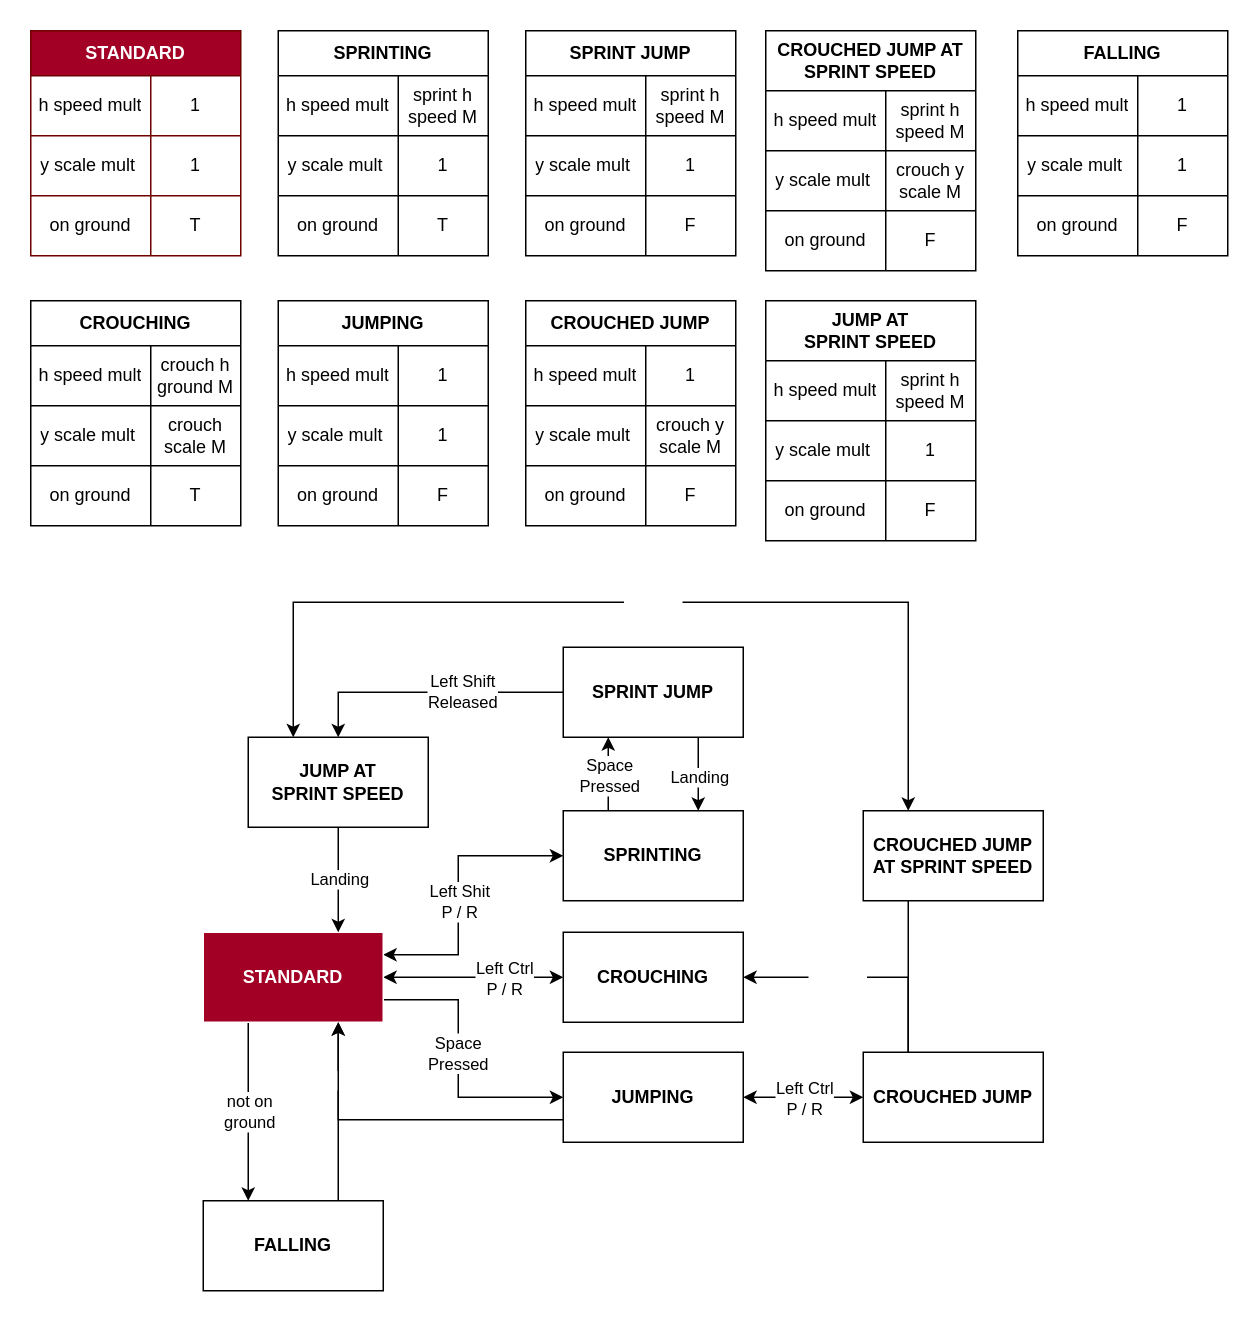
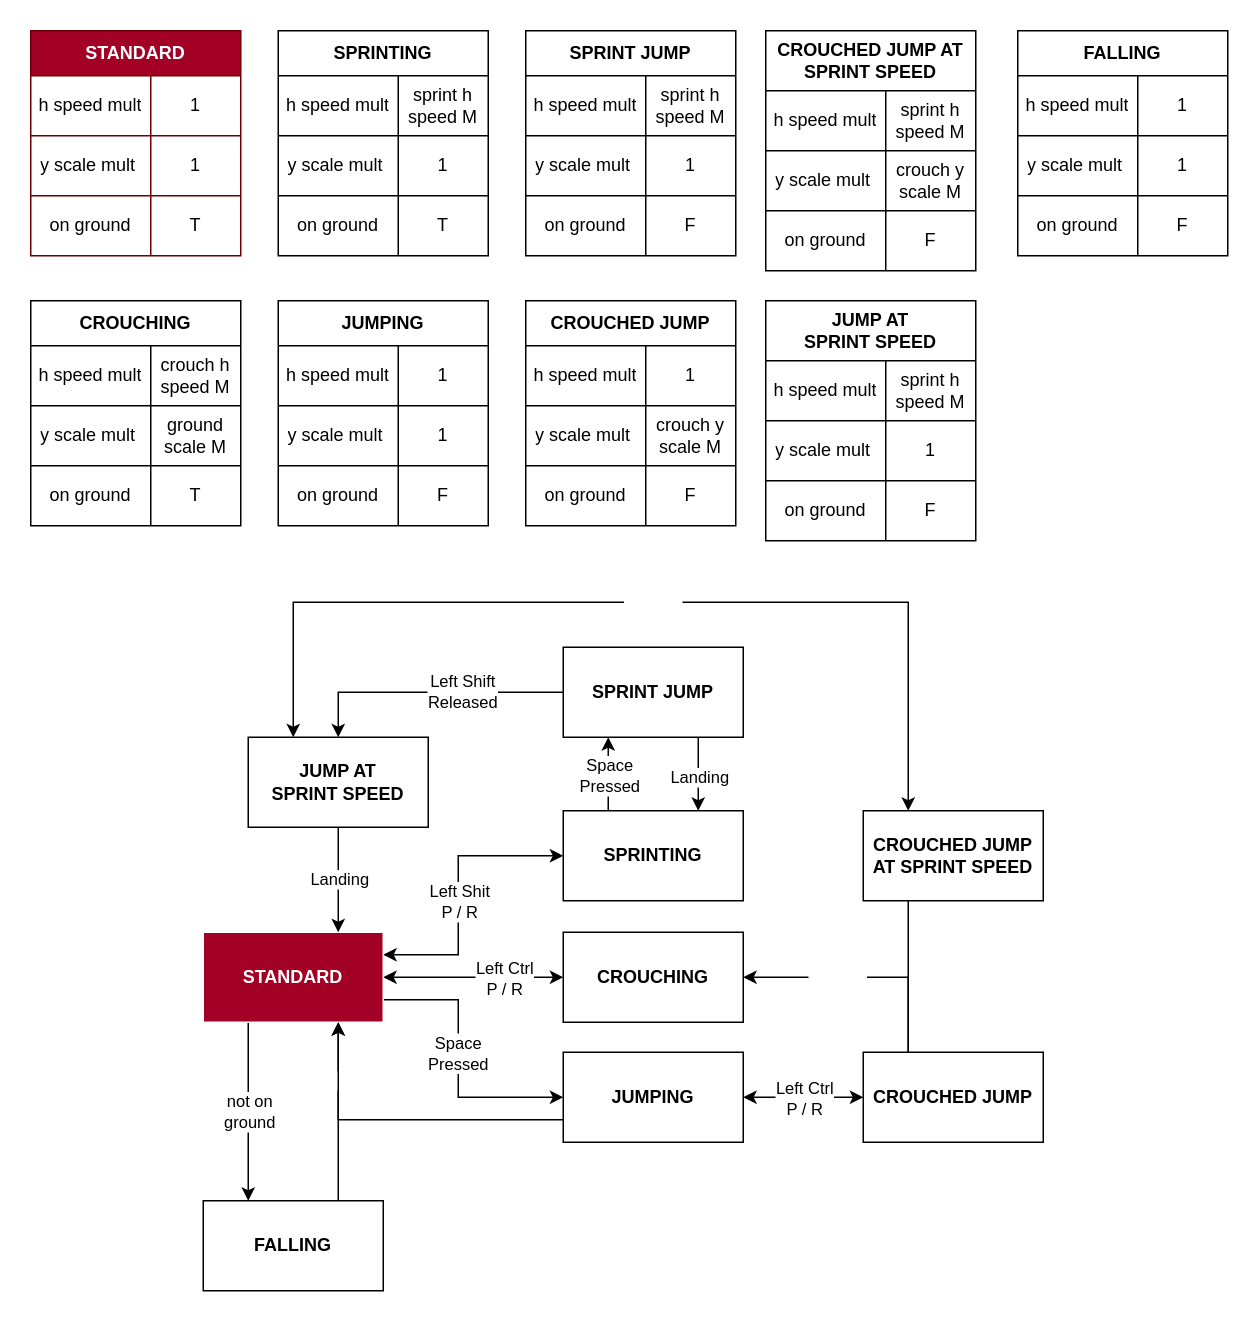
(196, 376) -> (196, 376)
(196, 436) -> (196, 436)
